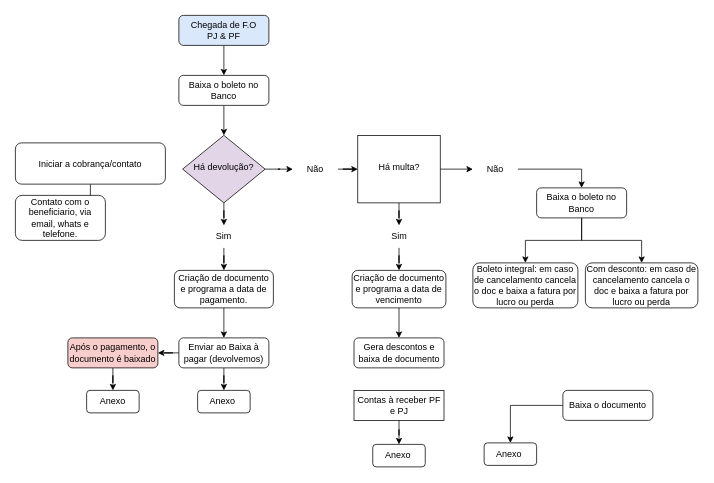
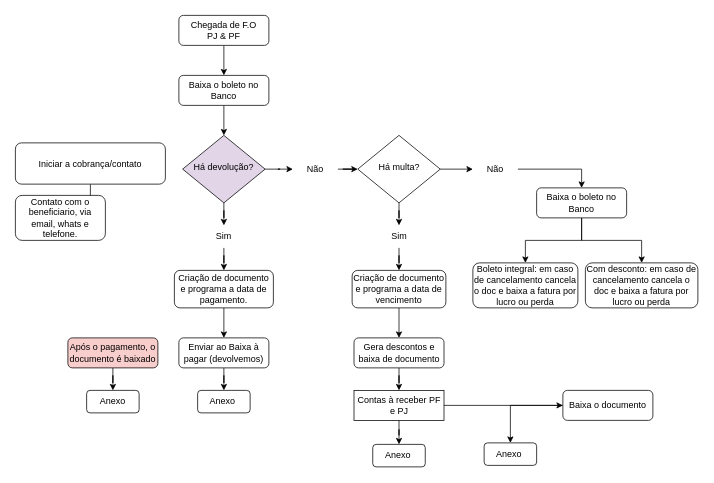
(224, 30) -> (224, 30)
(399, 169) -> (399, 169)
(168, 353) -> none
none -> (399, 380)
none -> (476, 405)
